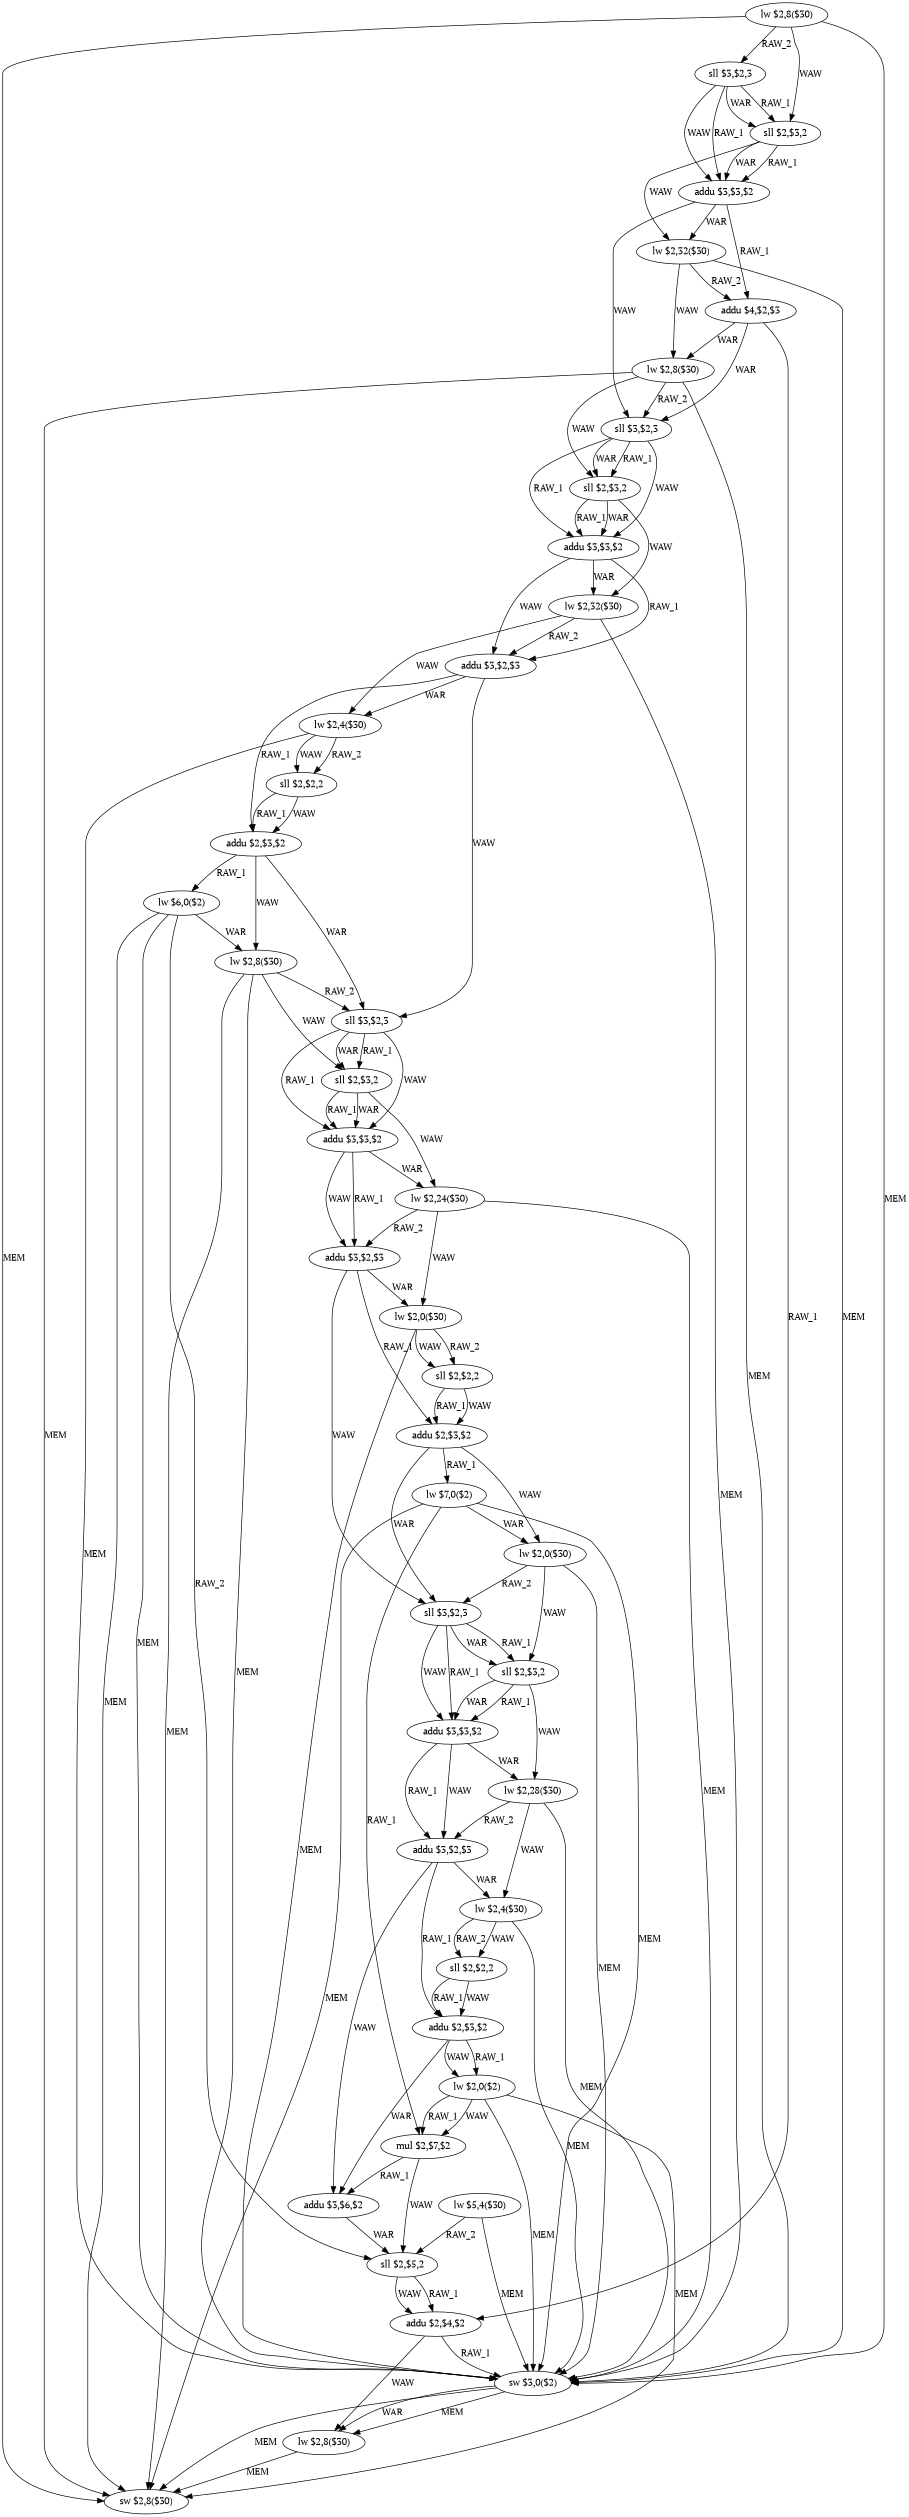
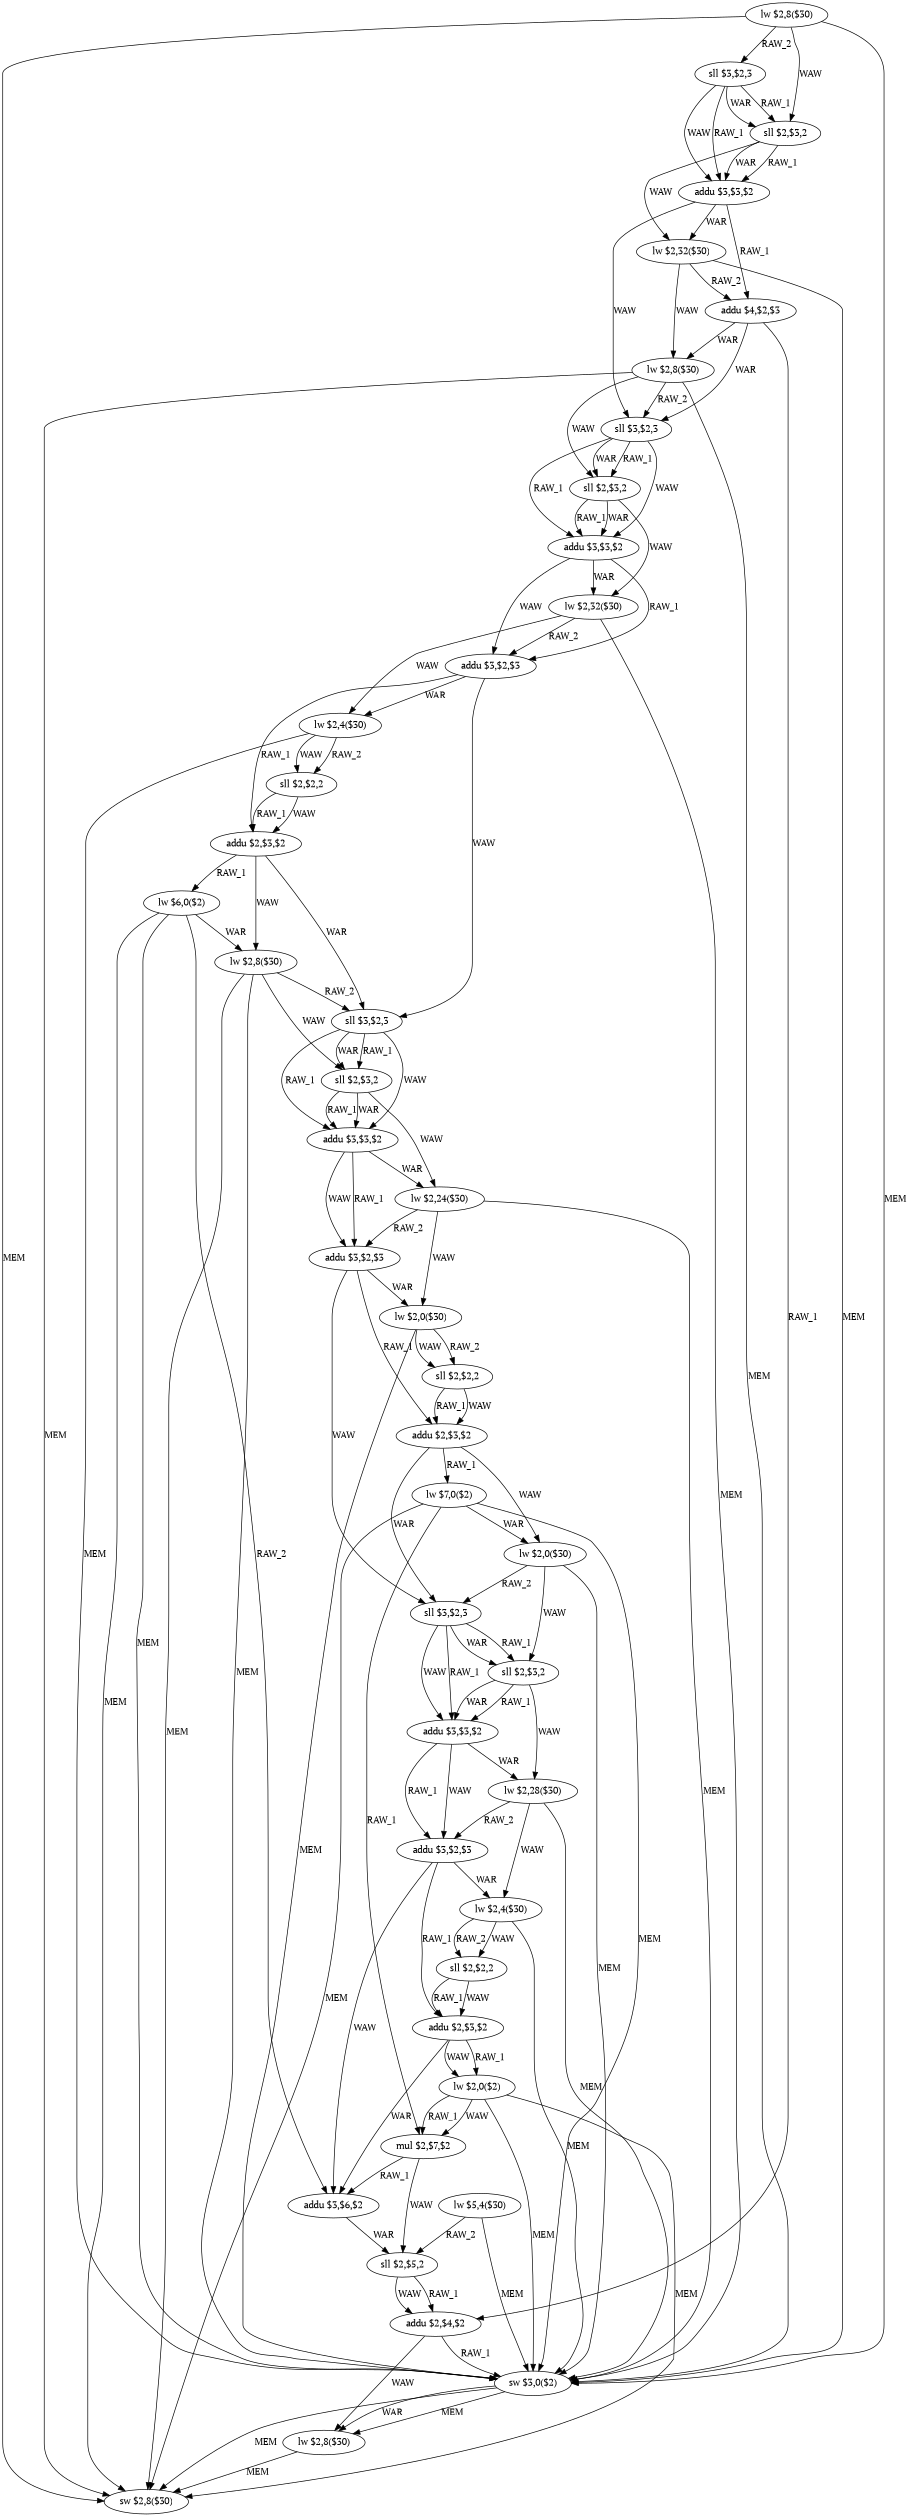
(196, 1623) -> (255, 1553)
